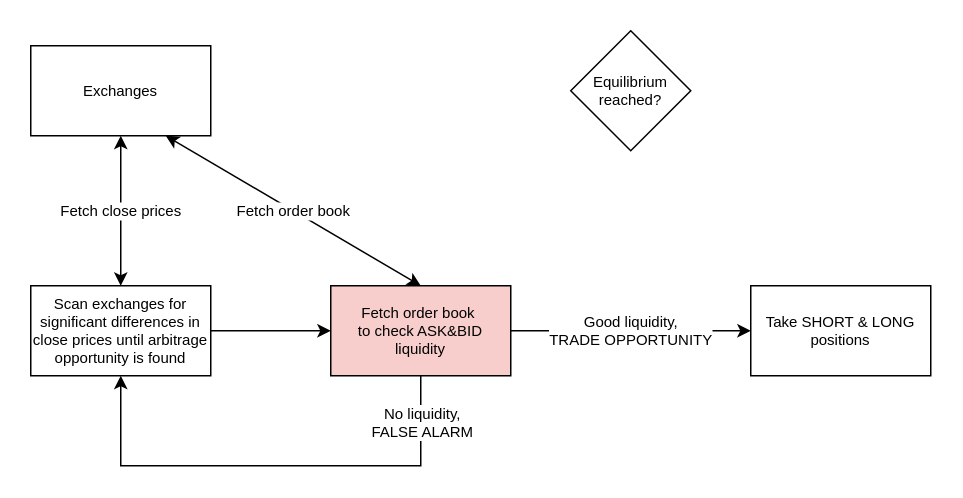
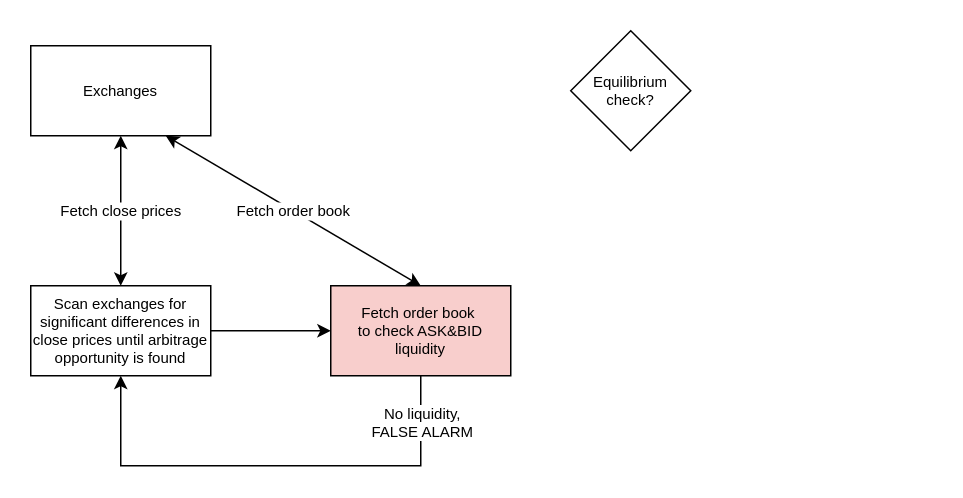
(631, 91) -> (631, 91)
(530, 331) -> none
(841, 331) -> none
